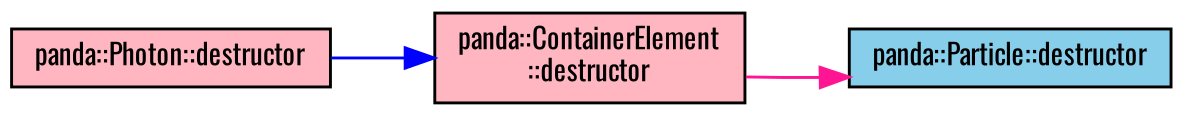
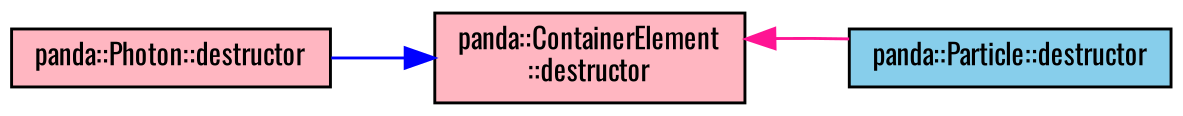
(783, 77) -> (812, 38)
